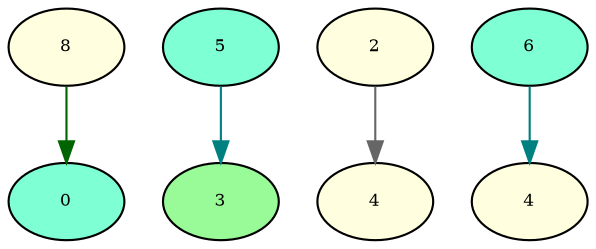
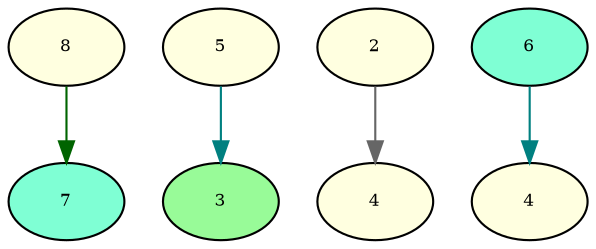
(221, 47) -> (221, 47)
(66, 202) -> (66, 202)
